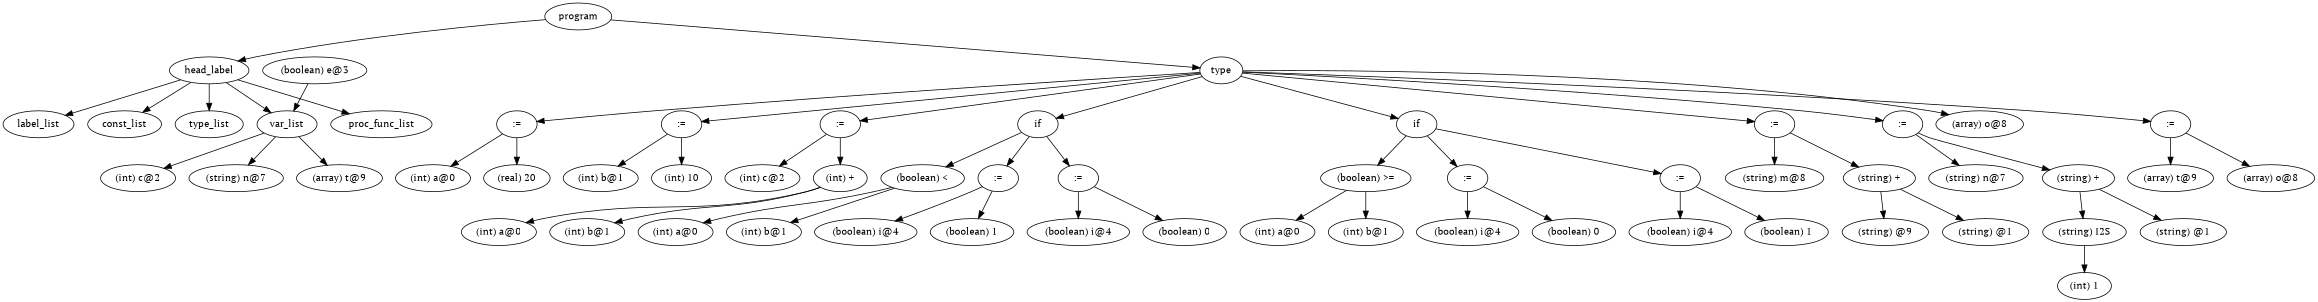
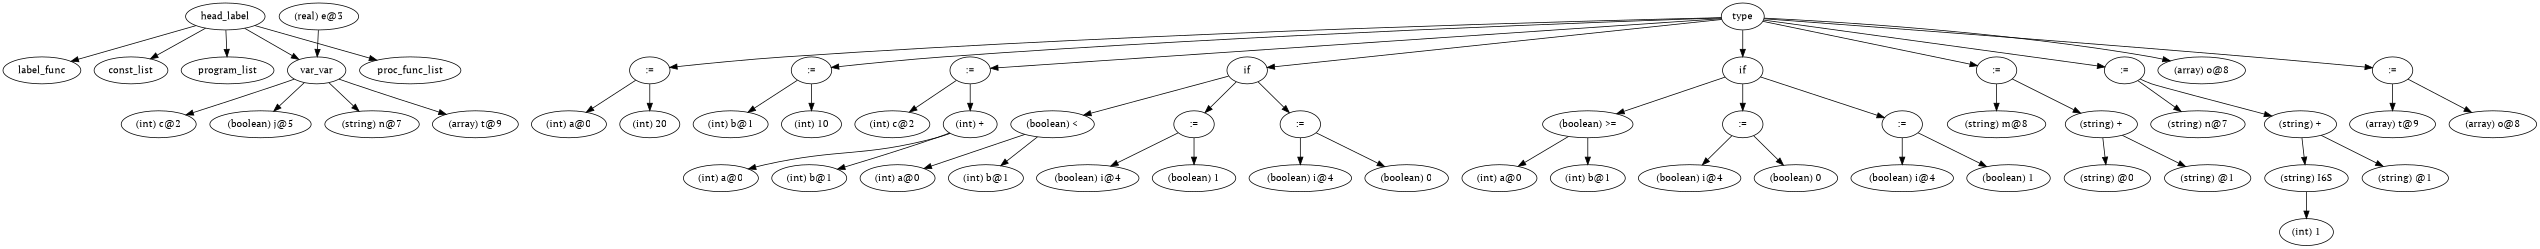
(578, 16) -> none
(315, 70) -> (319, 16)
(39, 124) -> (42, 70)
(209, 124) -> (228, 70)
none -> (261, 124)
(287, 124) -> (317, 70)
(517, 178) -> (650, 124)
(1885, 232) -> (2107, 178)
(2084, 232) -> (2306, 178)
